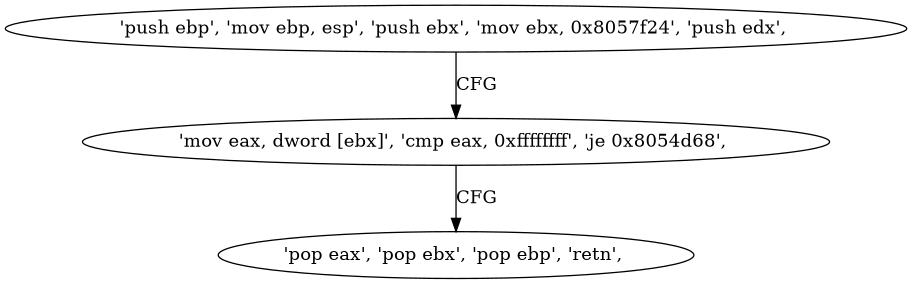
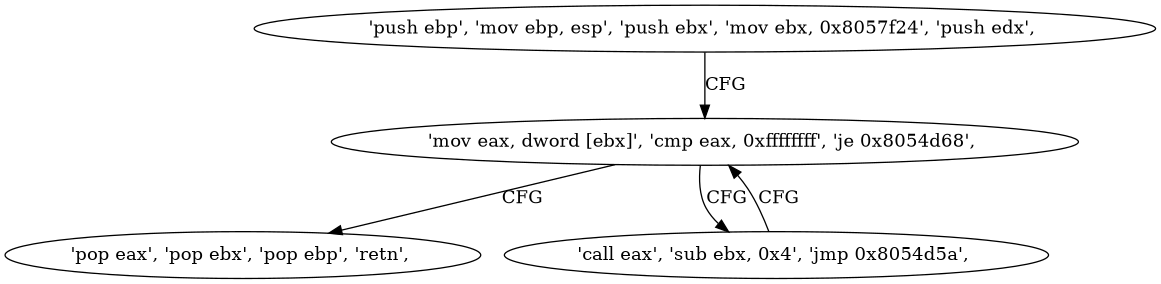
none -> (776, 255)
